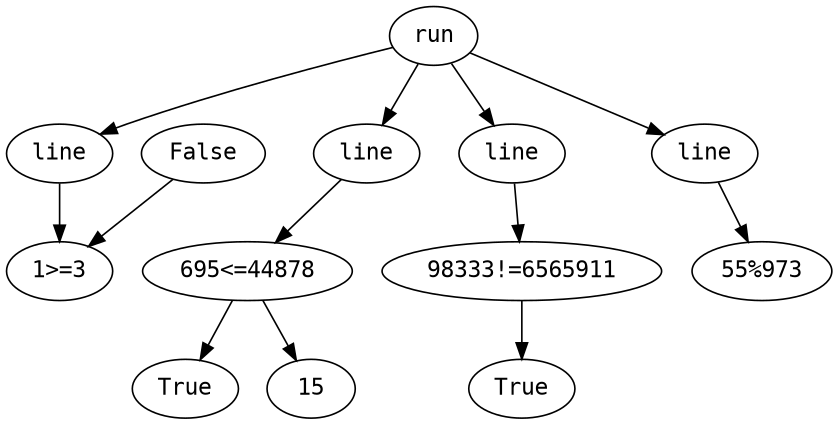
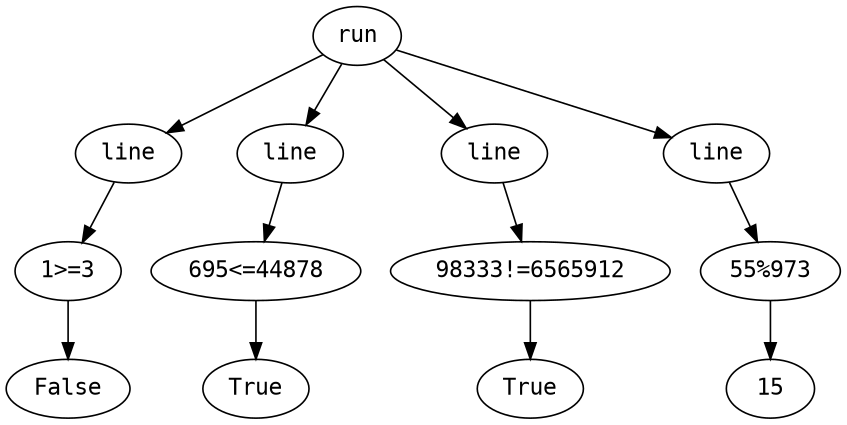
(137, 208) -> (68, 322)
(522, 271) -> (530, 271)
(276, 323) -> (770, 322)
